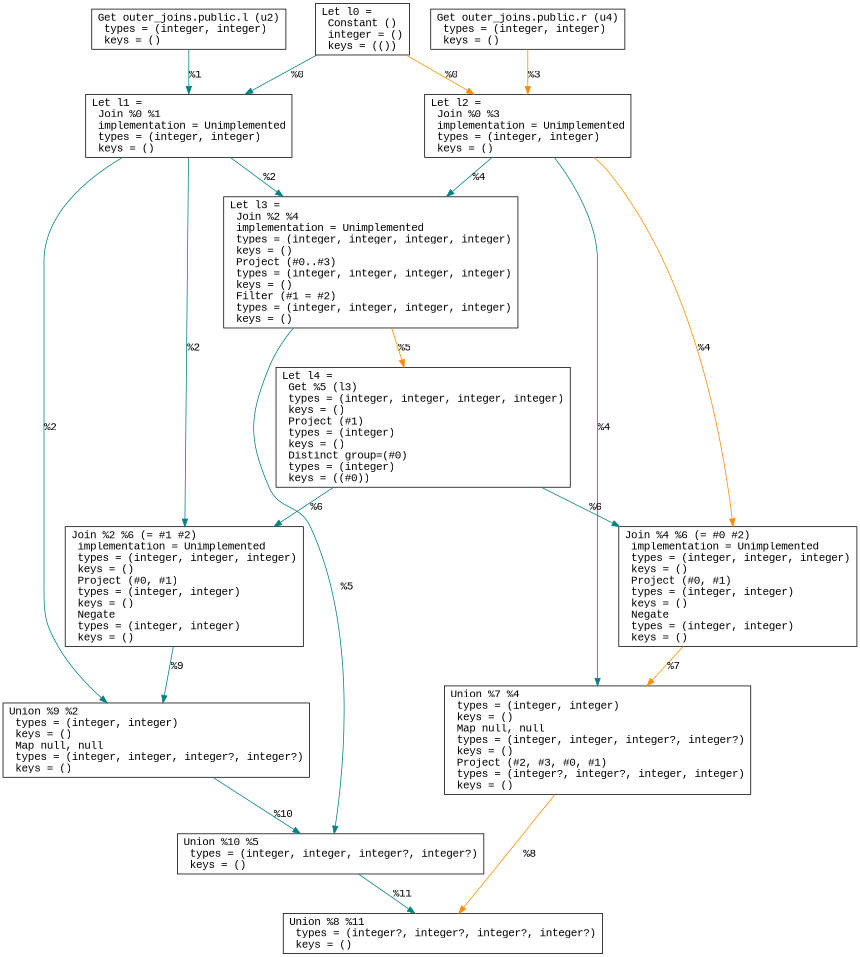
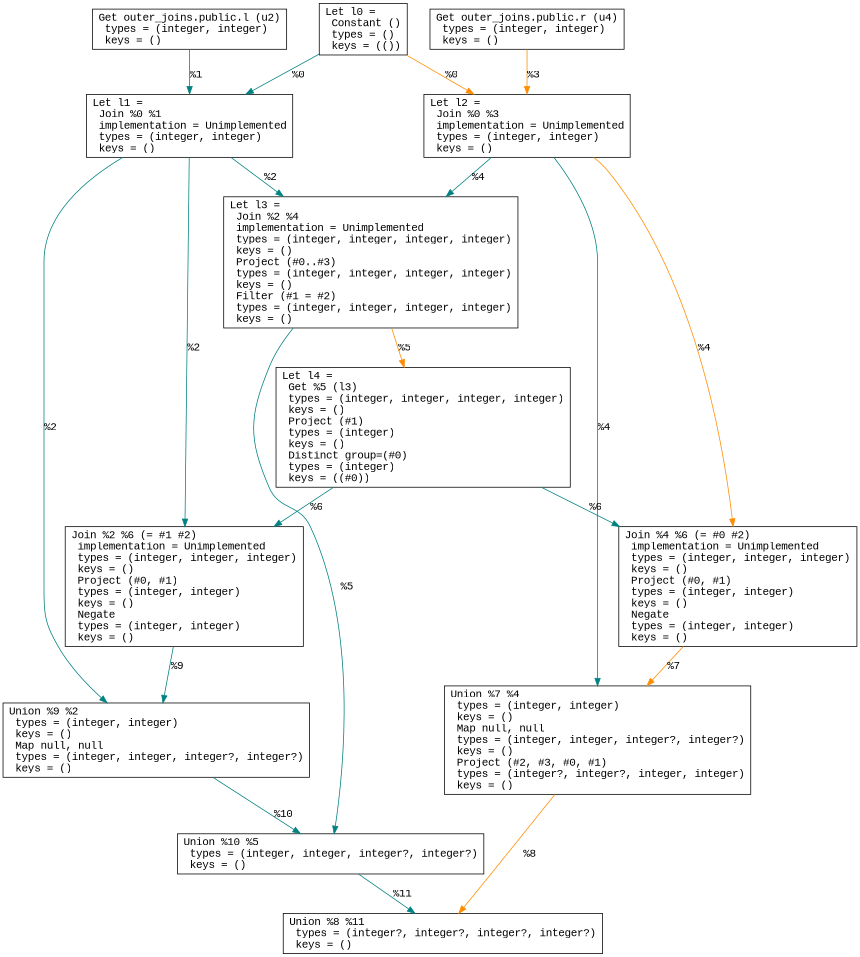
(362, 29) -> (363, 29)
